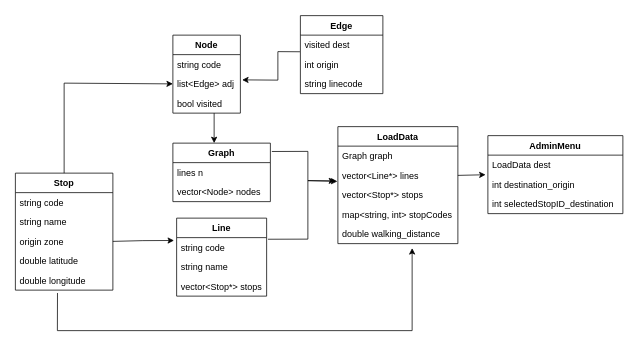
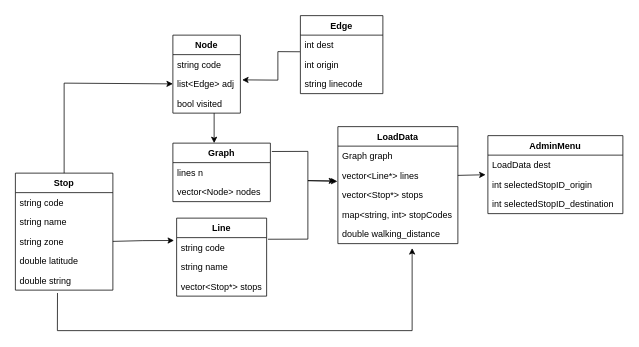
(331, 45) -> (322, 45)
(540, 185) -> (549, 185)
(44, 242) -> (45, 242)
(55, 281) -> (49, 281)
